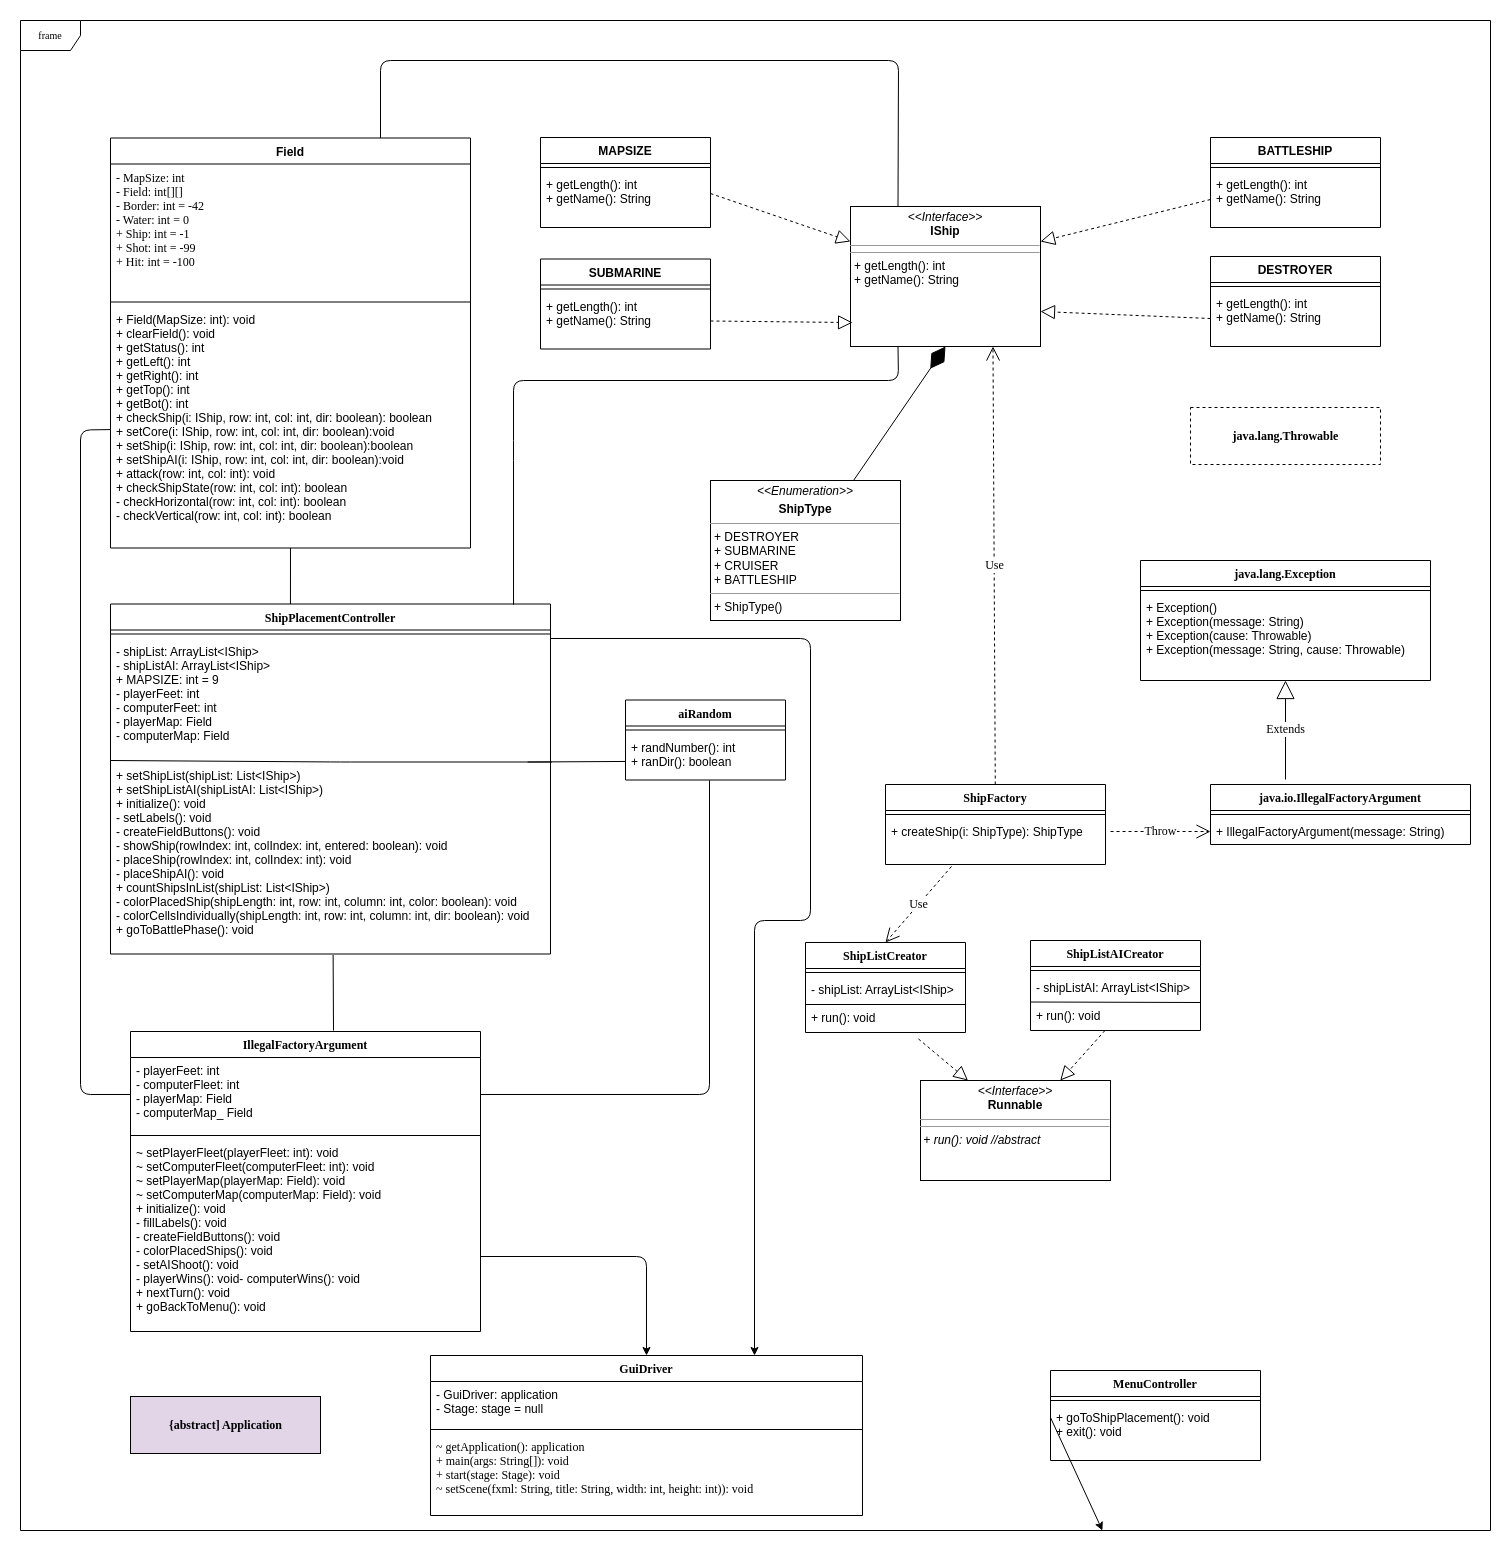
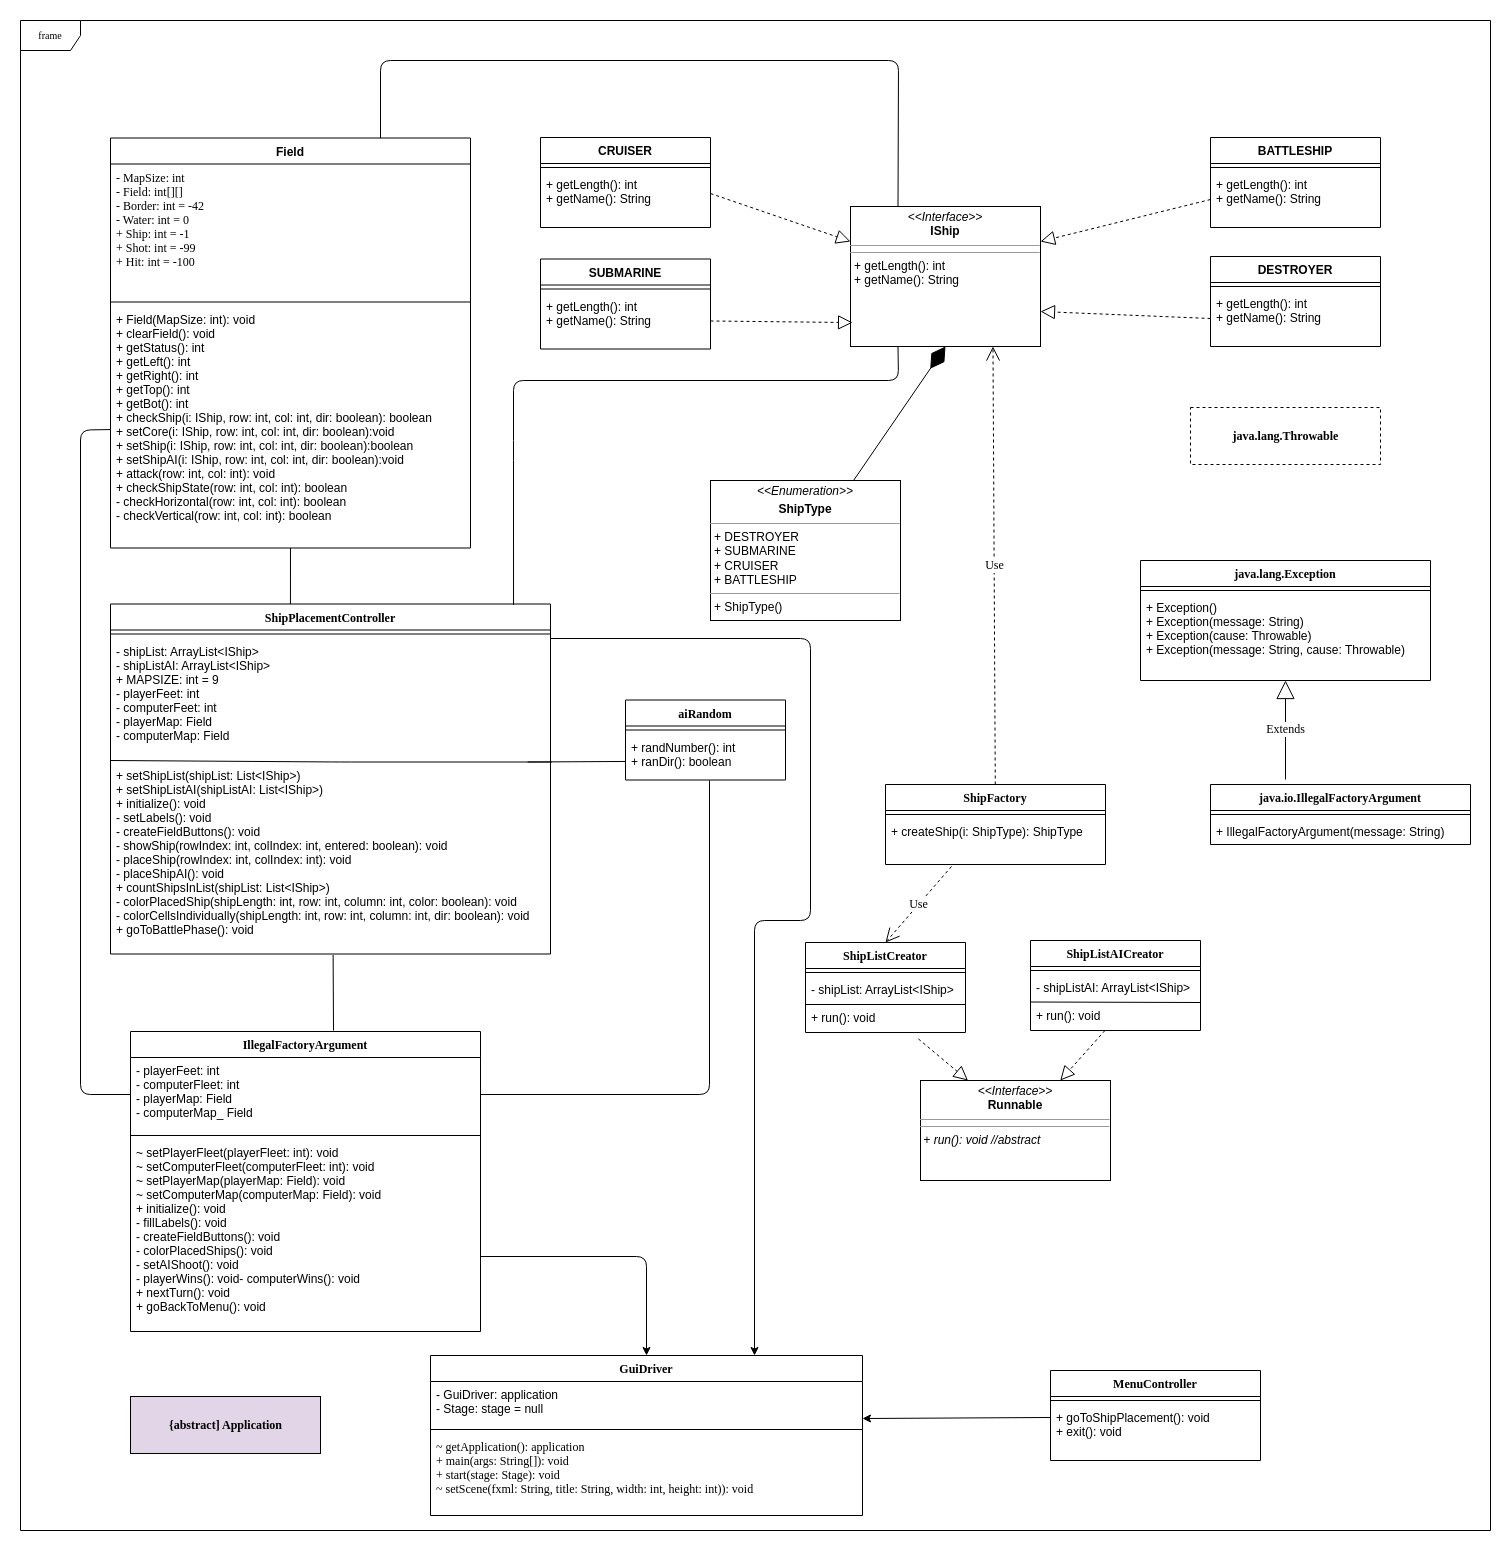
(625, 151) -> (625, 151)
(1159, 832) -> none
(1076, 1472) -> (959, 1418)
